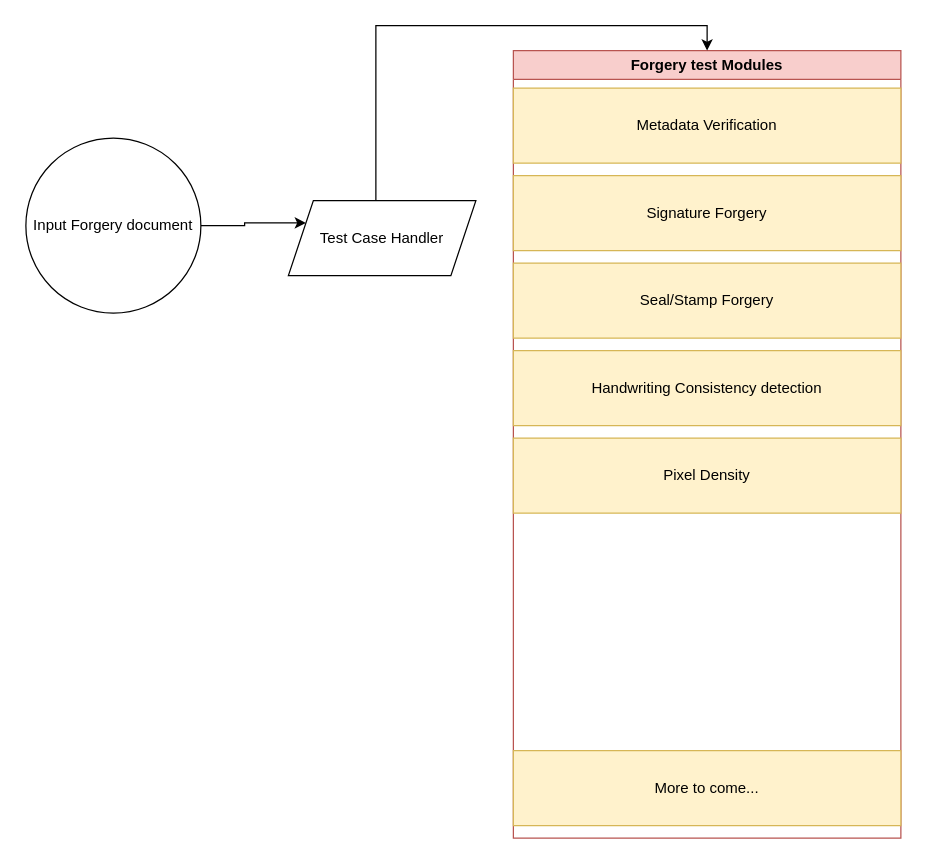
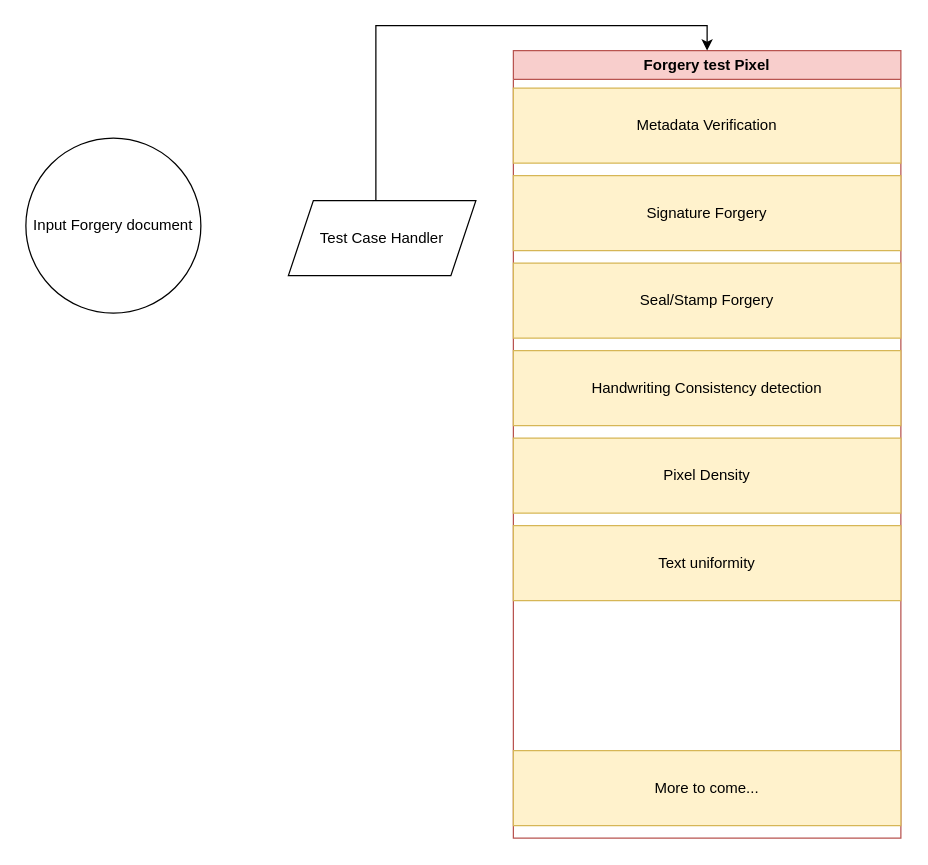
(707, 66) -> (707, 66)
(248, 223) -> none
none -> (707, 563)
